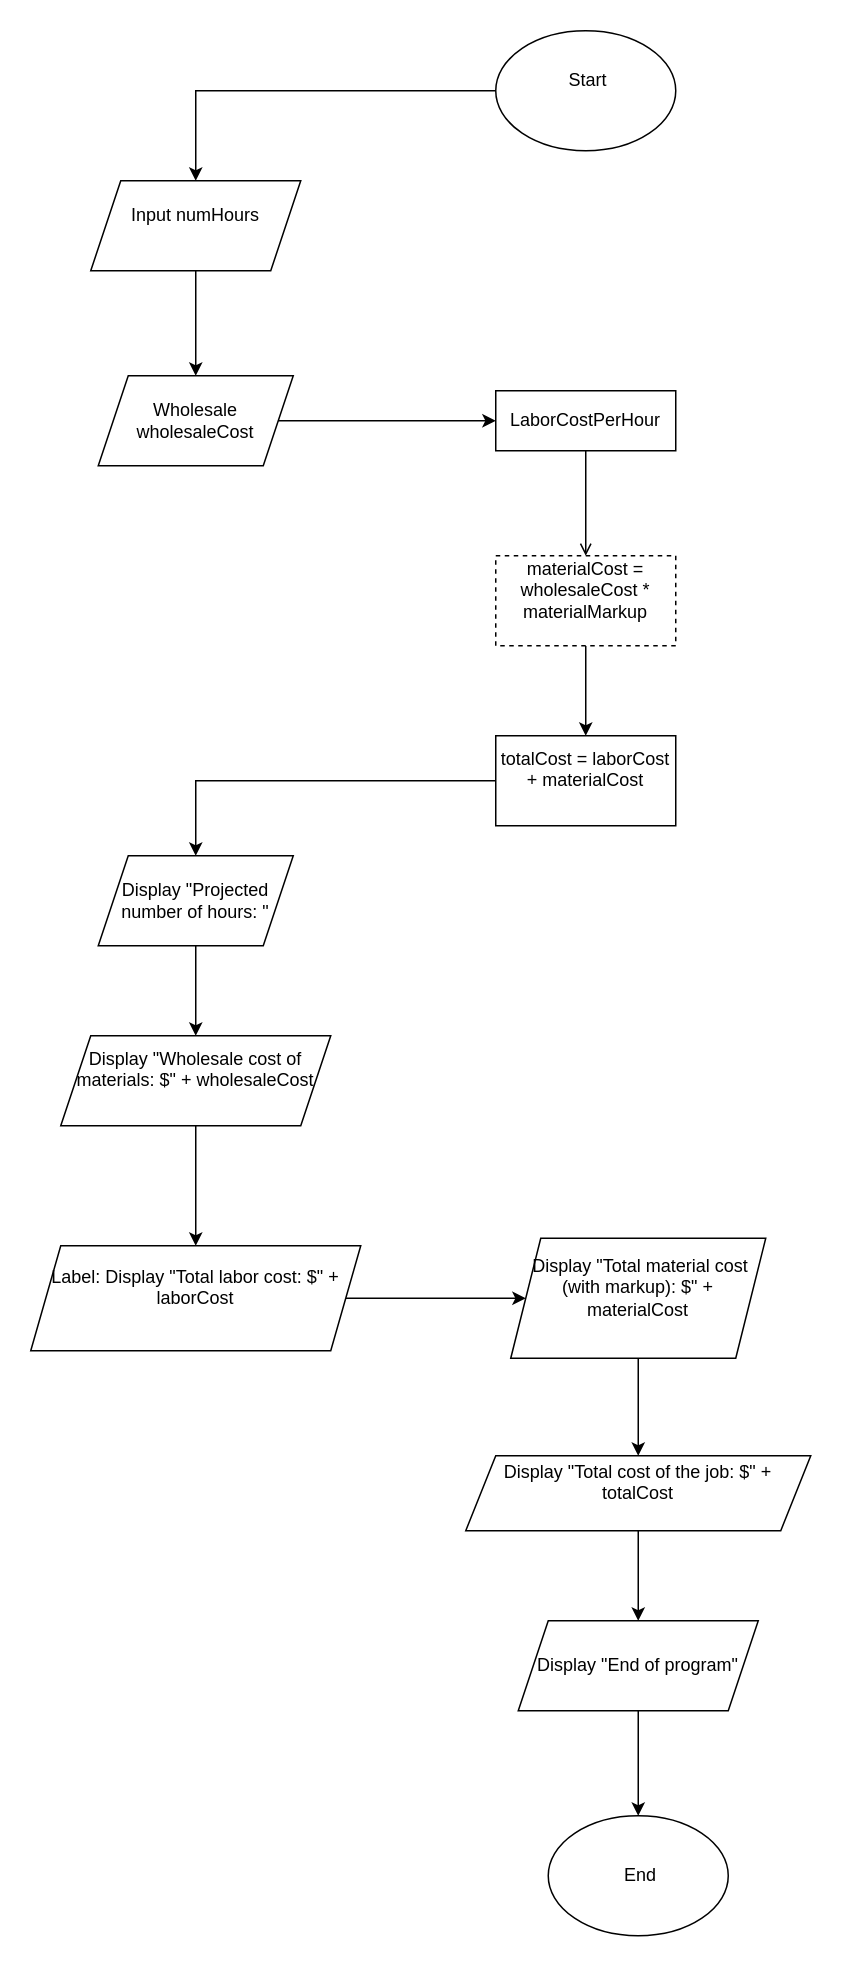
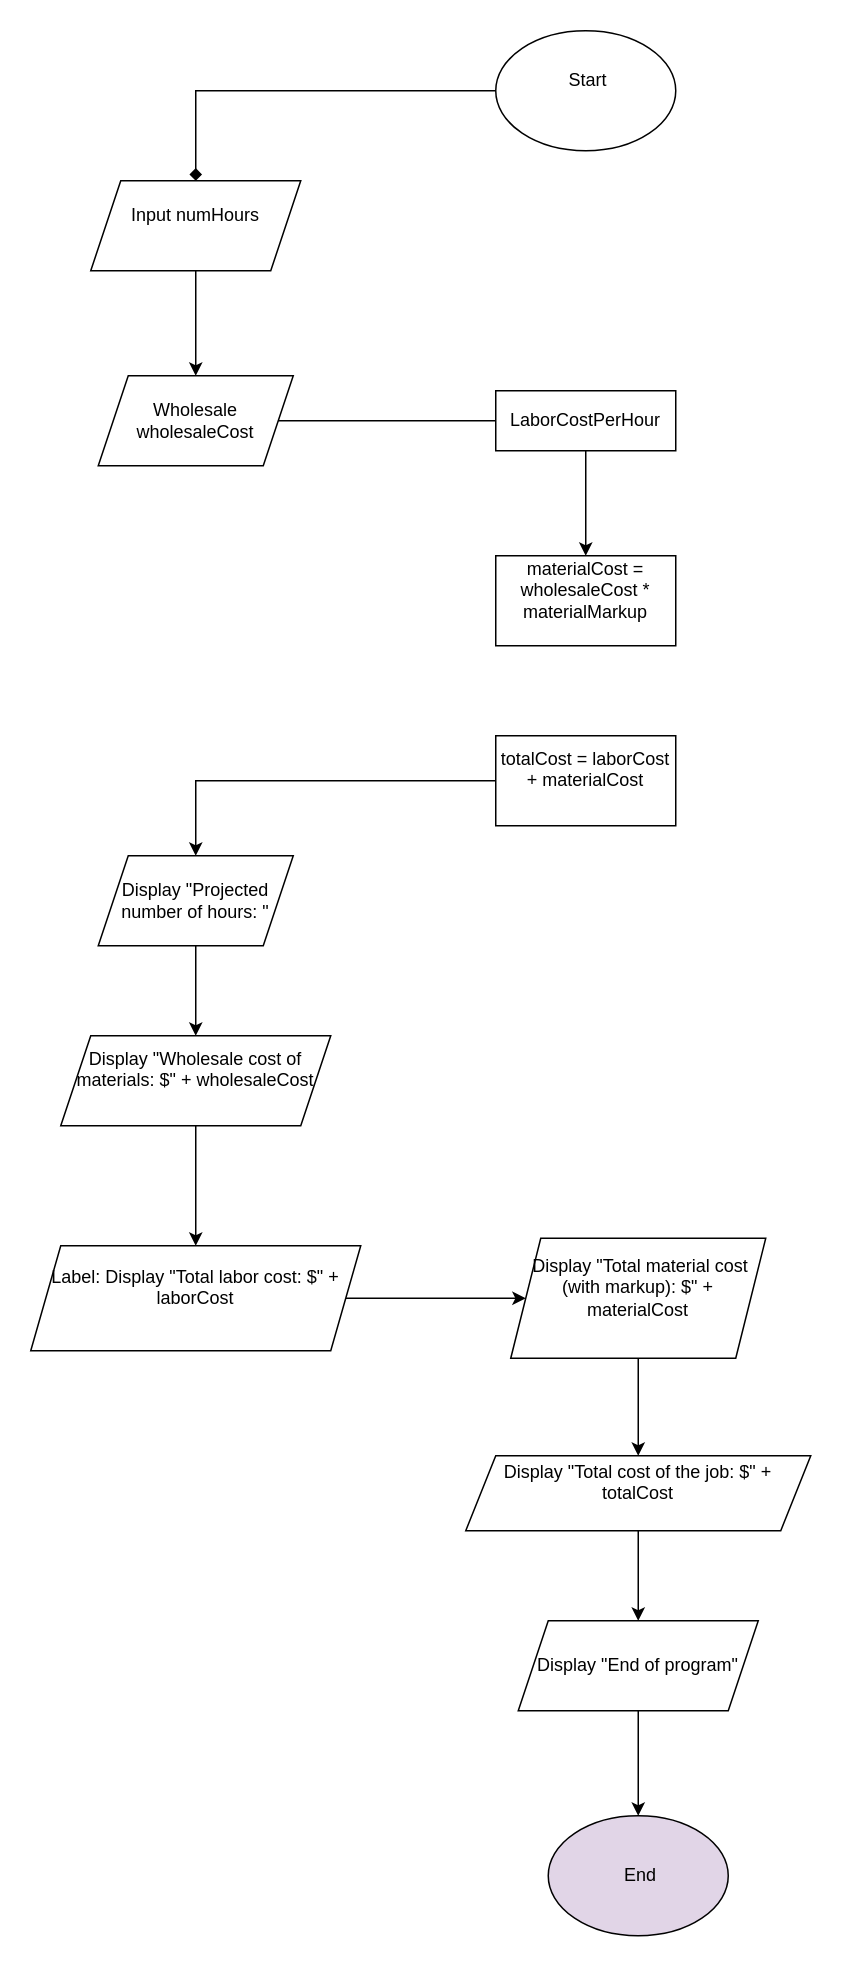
(196, 169) -> (196, 168)
(484, 421) -> (488, 421)
(586, 546) -> (586, 544)
(586, 601) -> (586, 601)
(586, 686) -> none
(638, 1876) -> (638, 1876)
